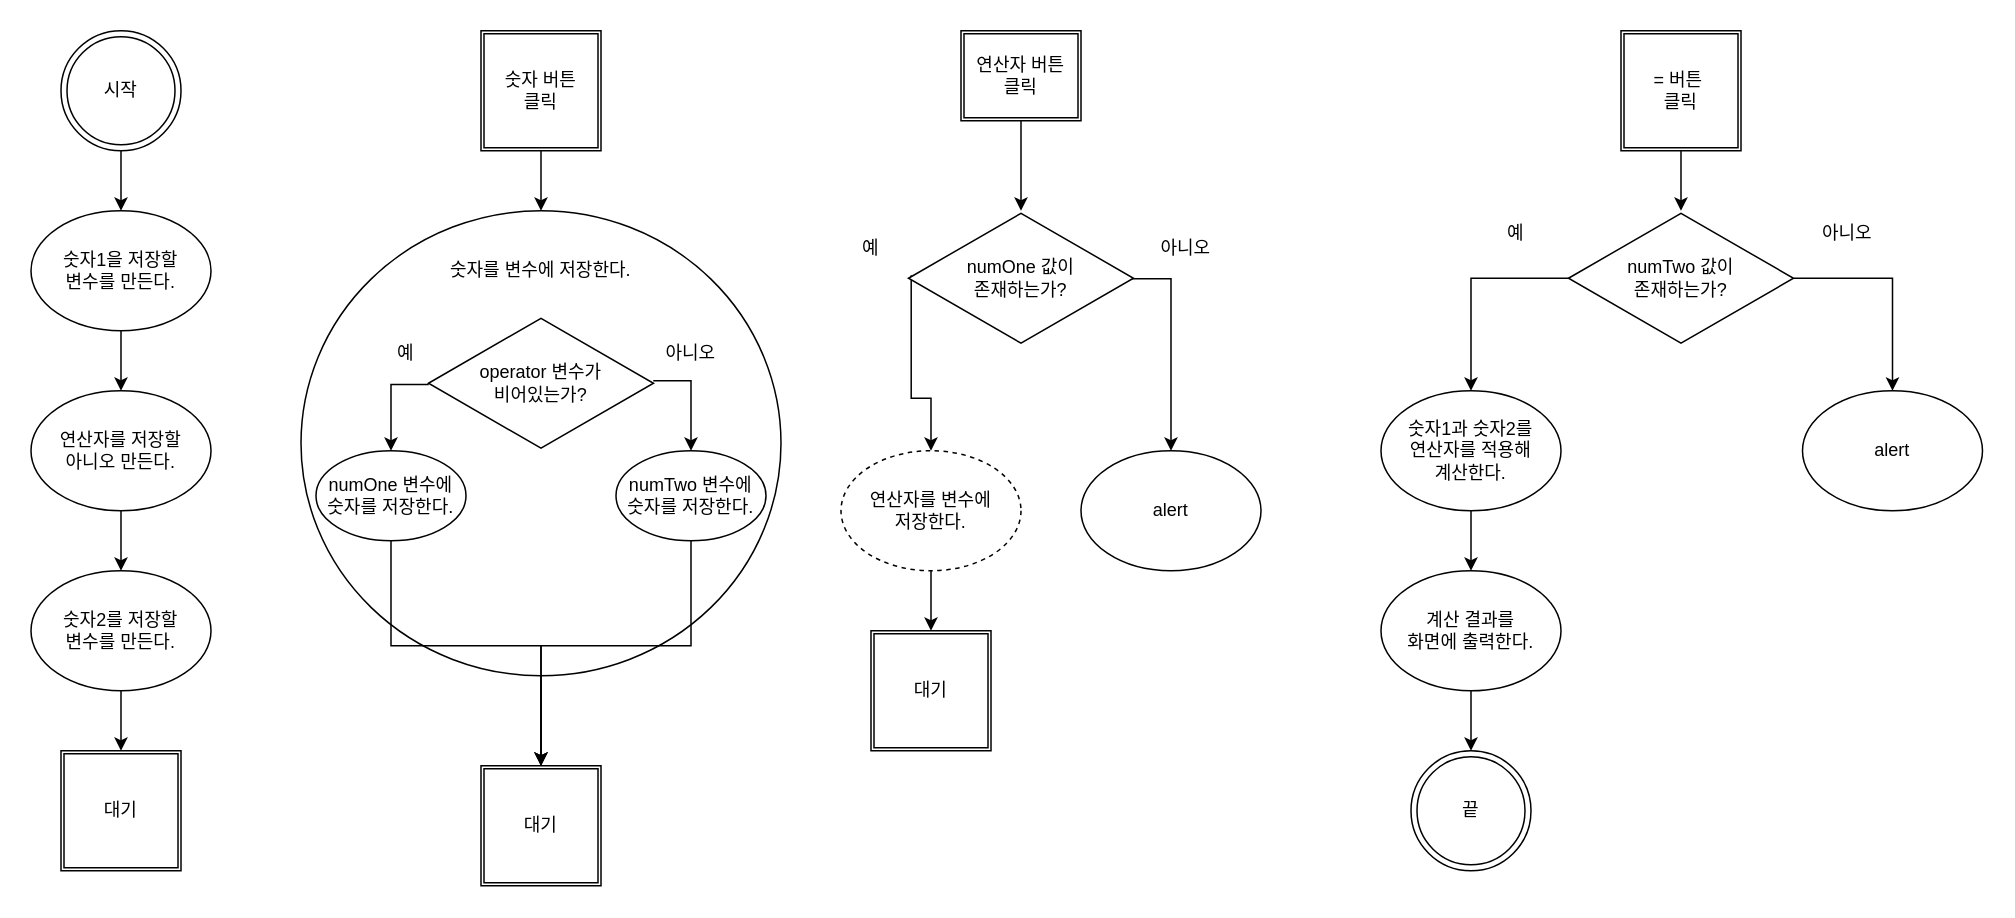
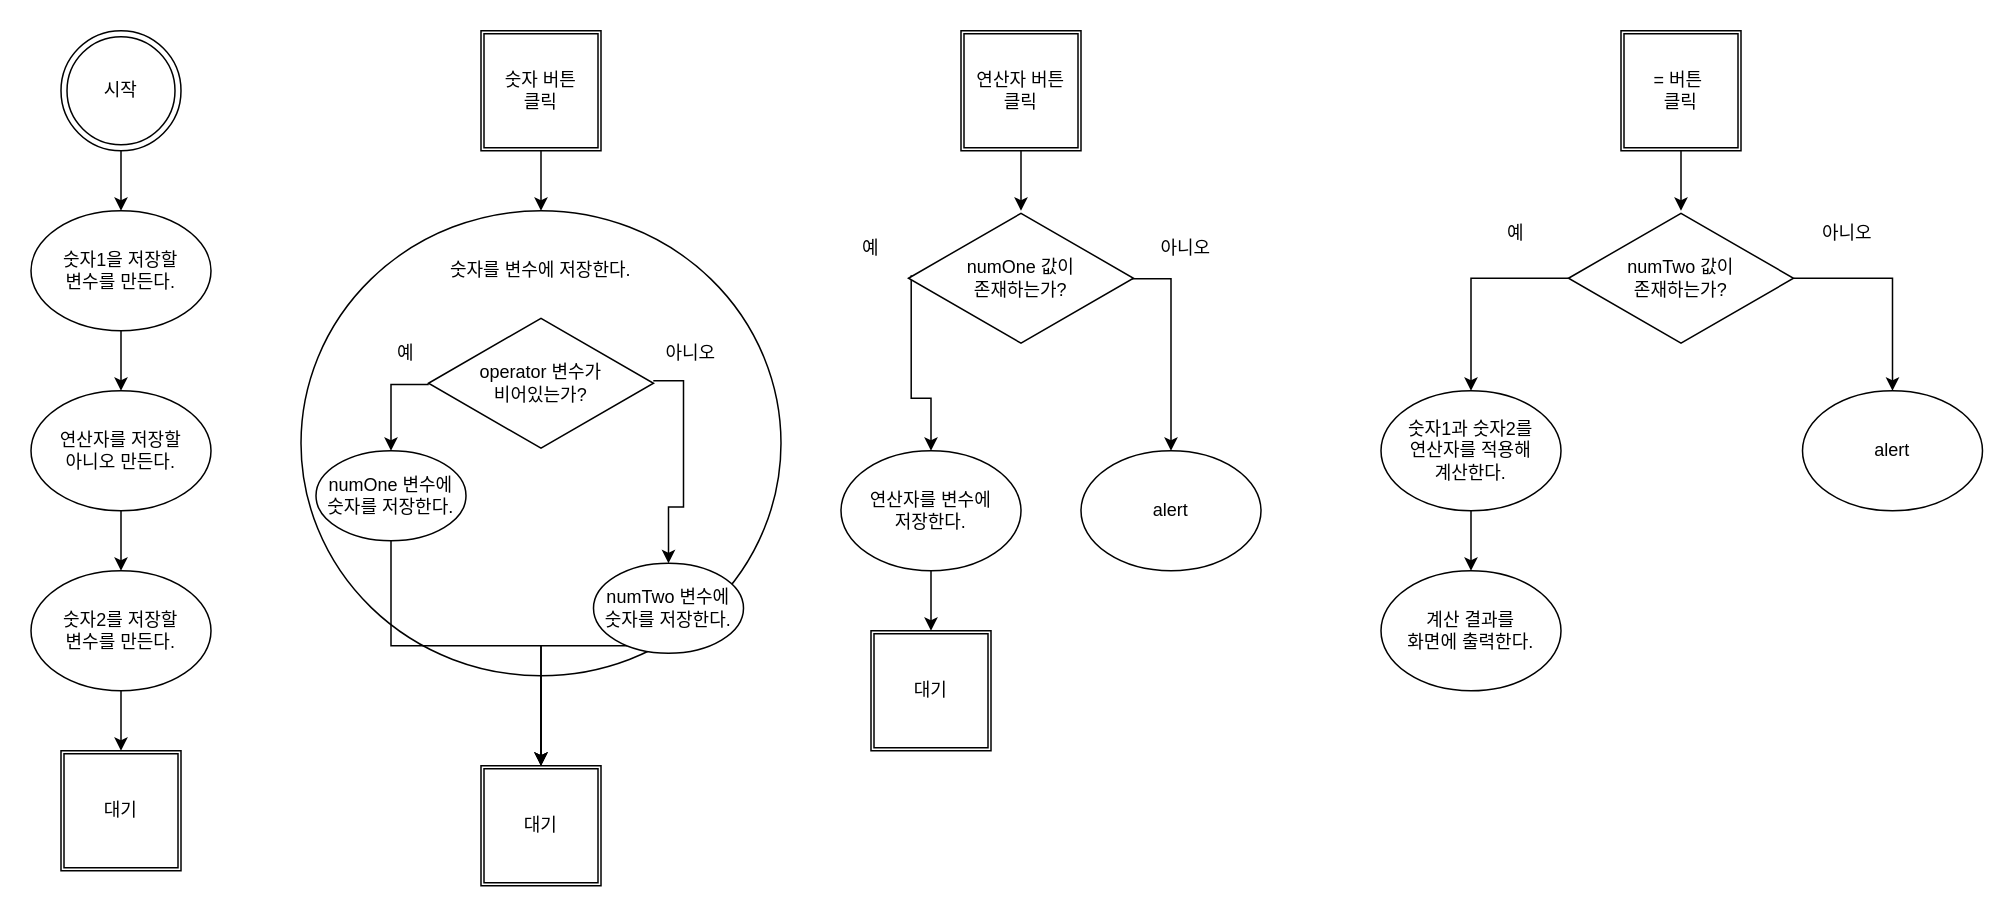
(1021, 76) -> (1021, 91)
(691, 496) -> (668, 608)
(931, 511) -> (931, 511)
(1471, 716) -> none
(1471, 811) -> none
